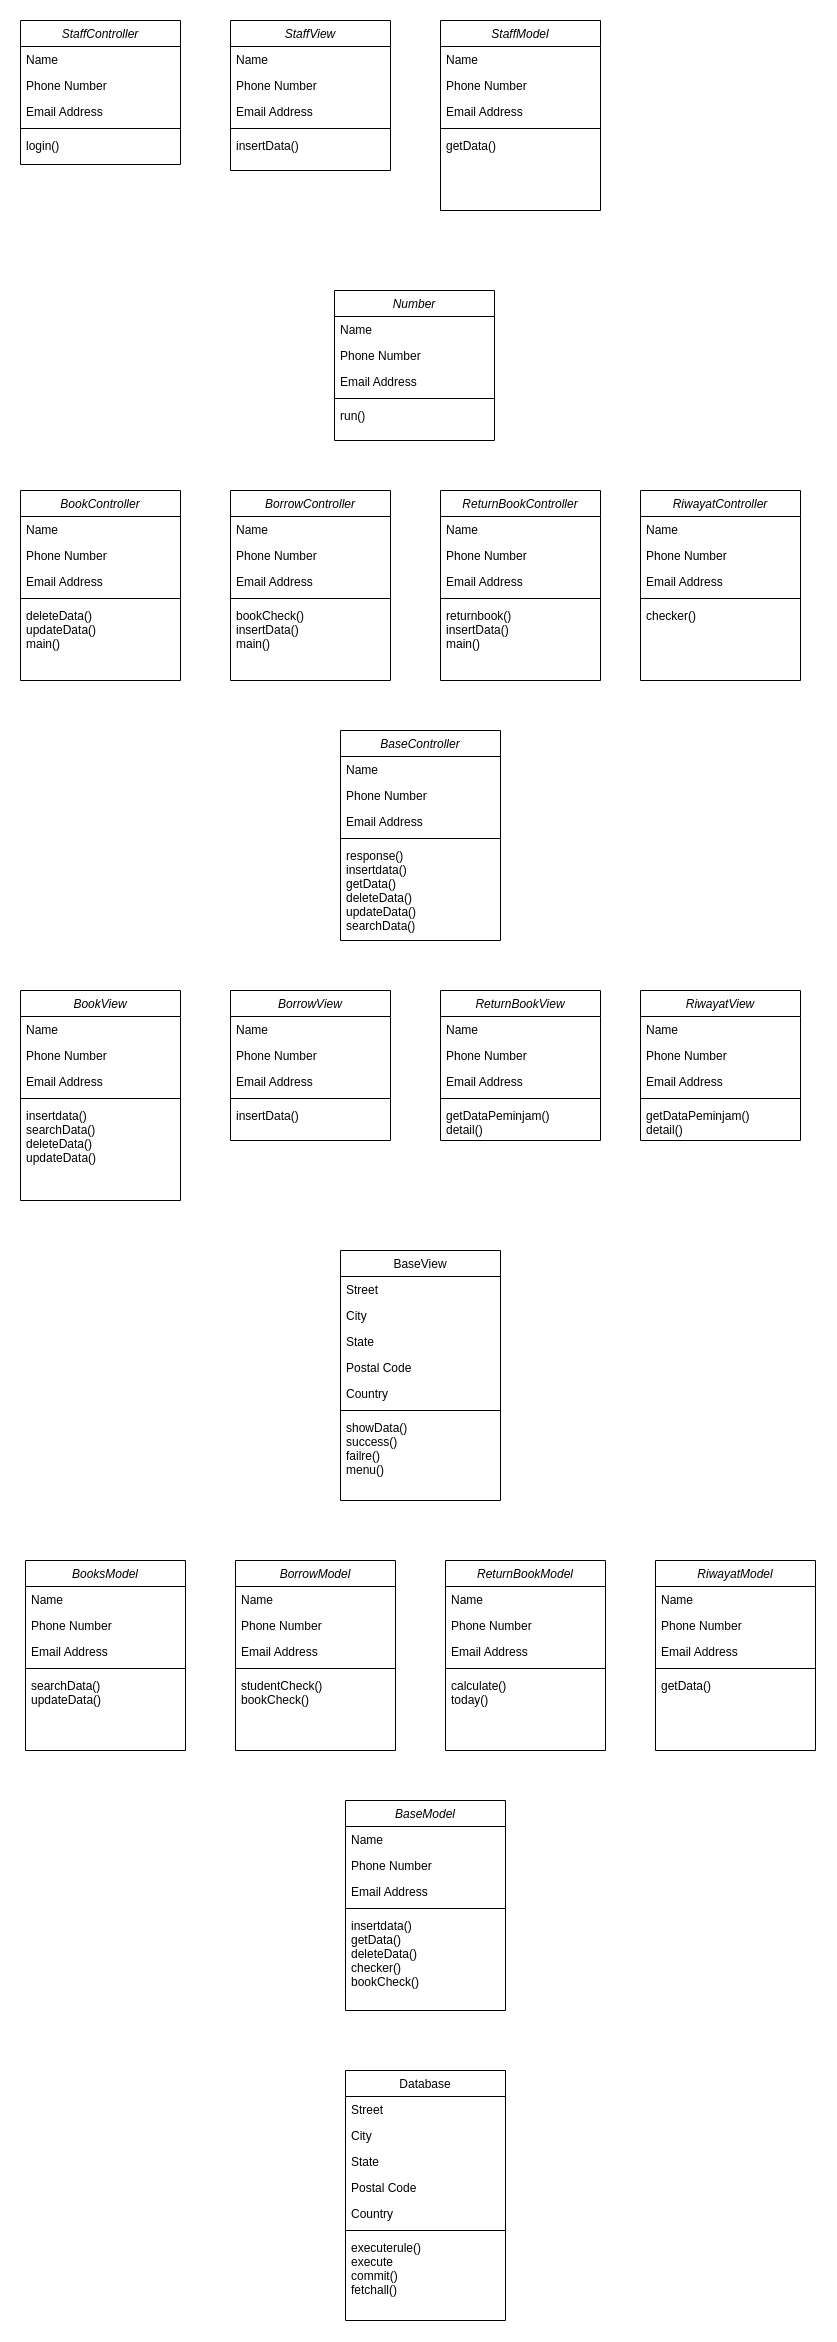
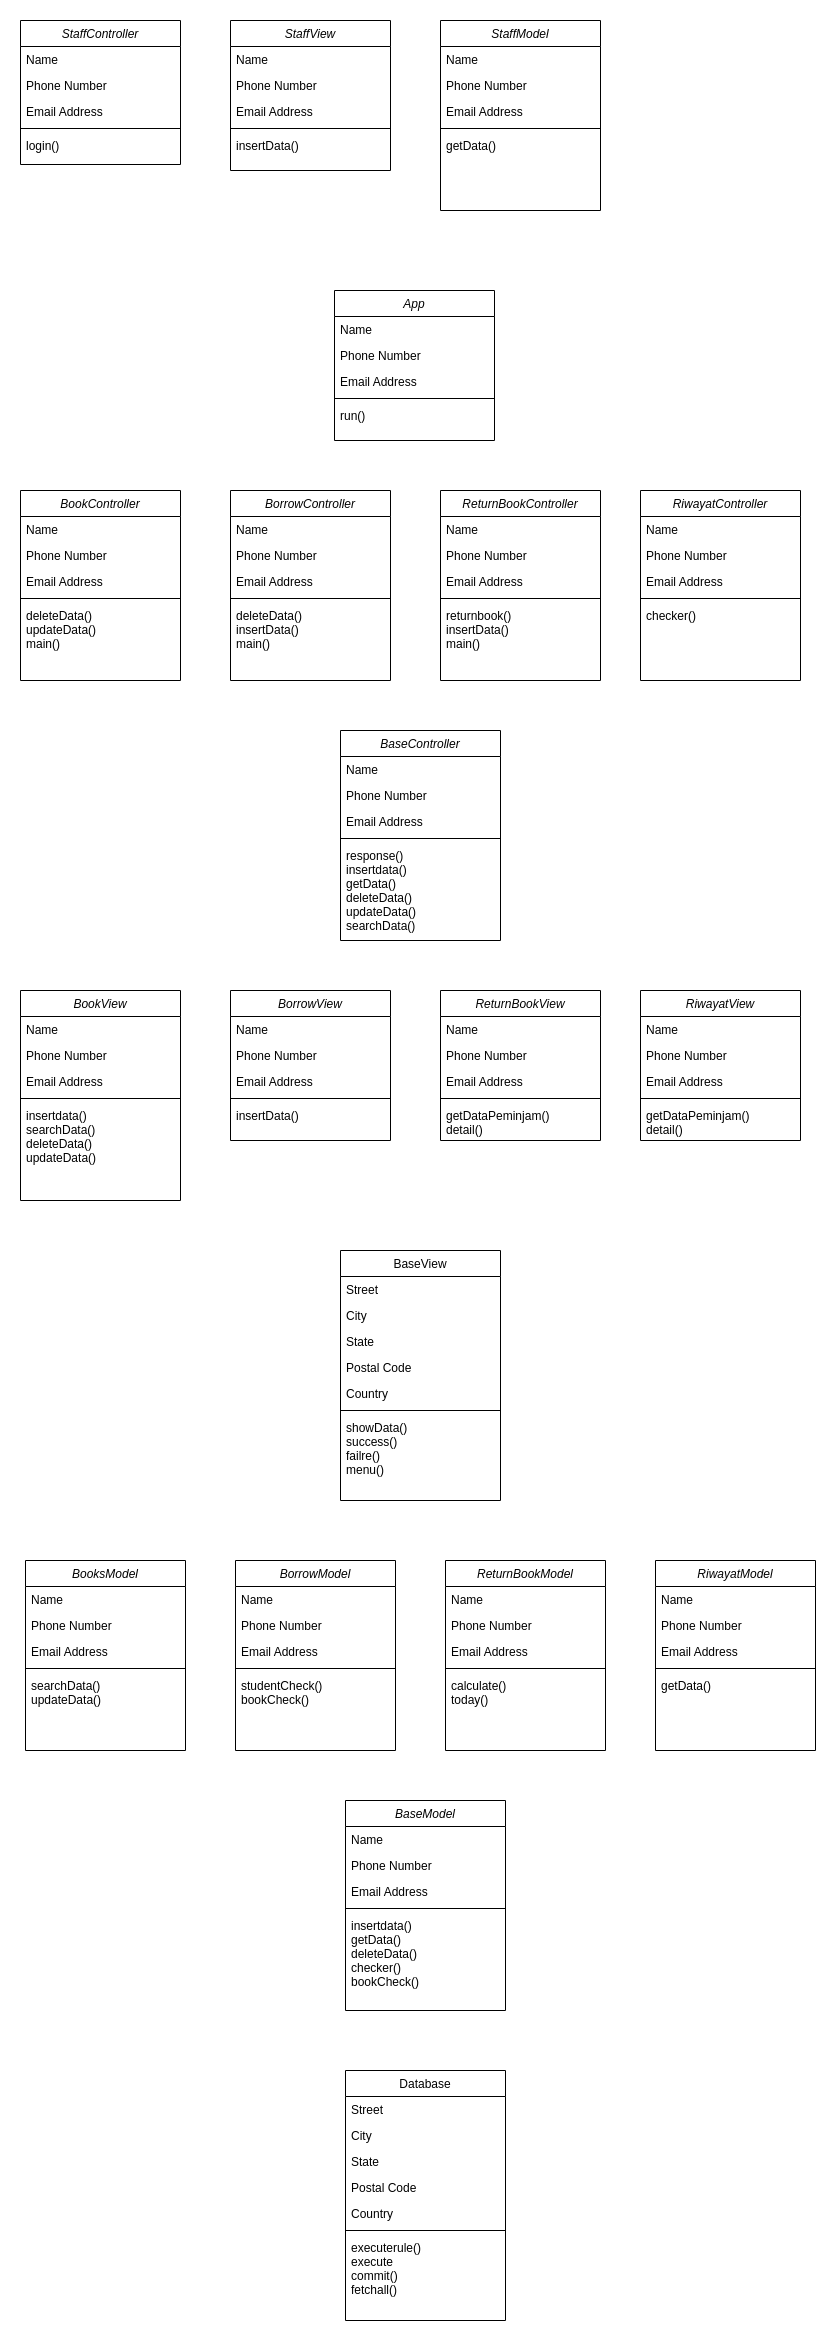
(414, 304) -> (414, 304)
(273, 616) -> (275, 616)
